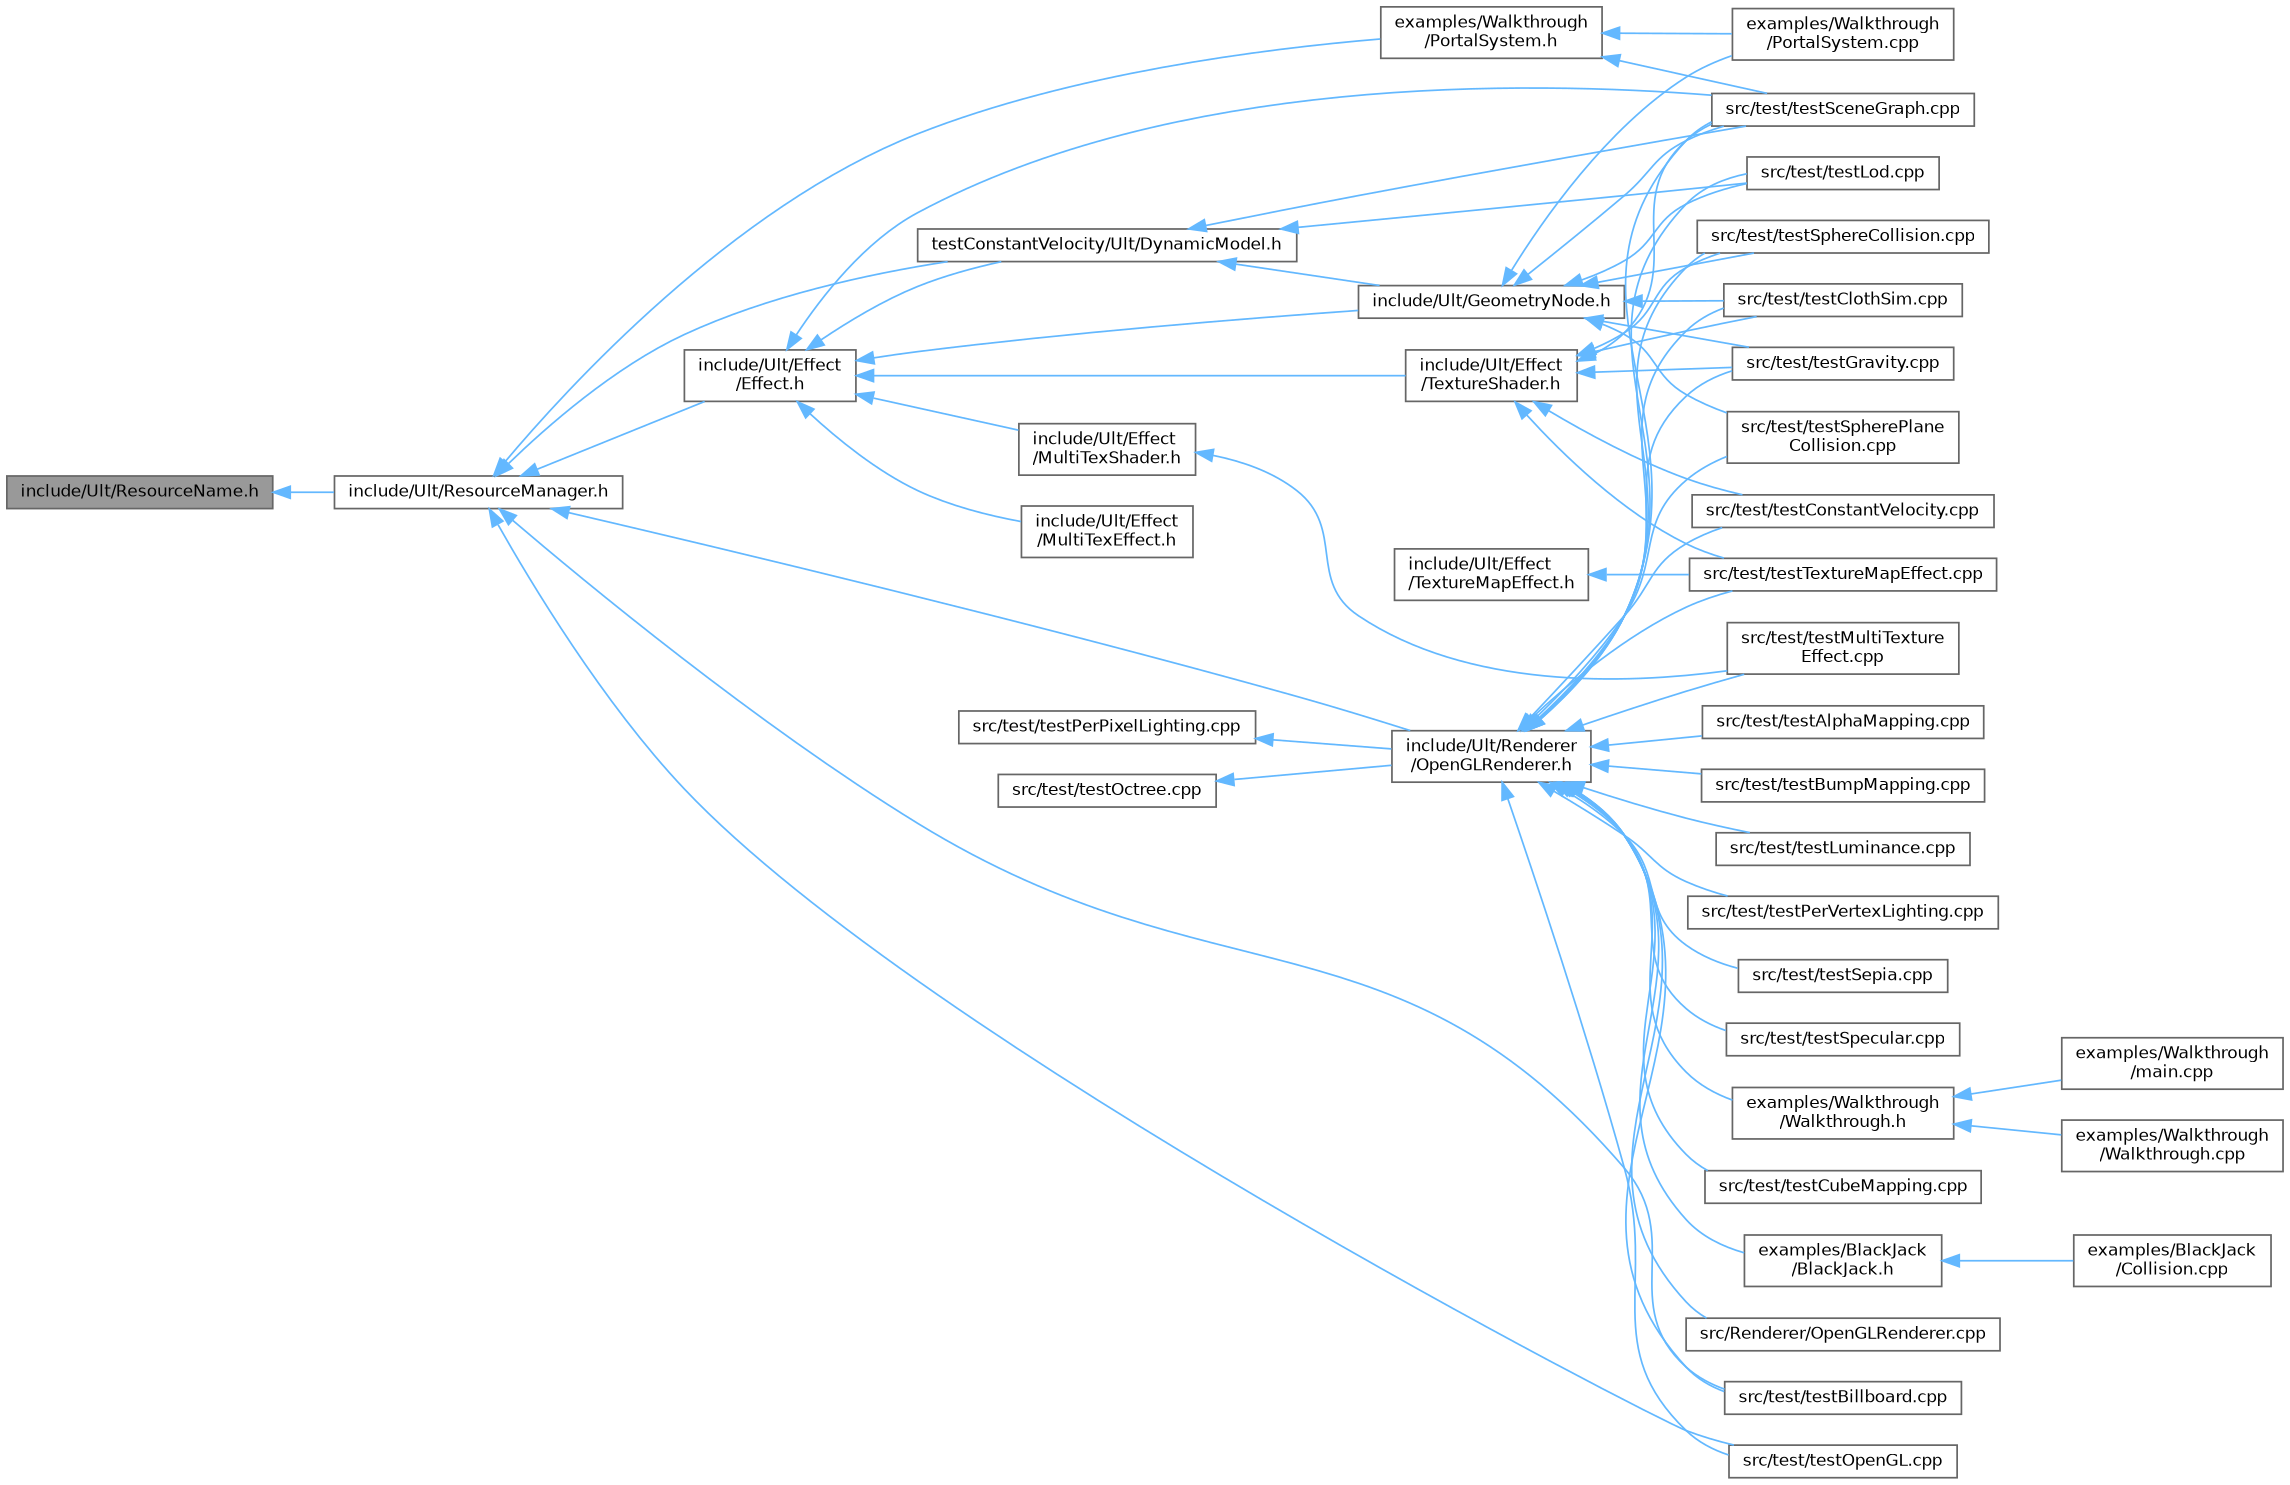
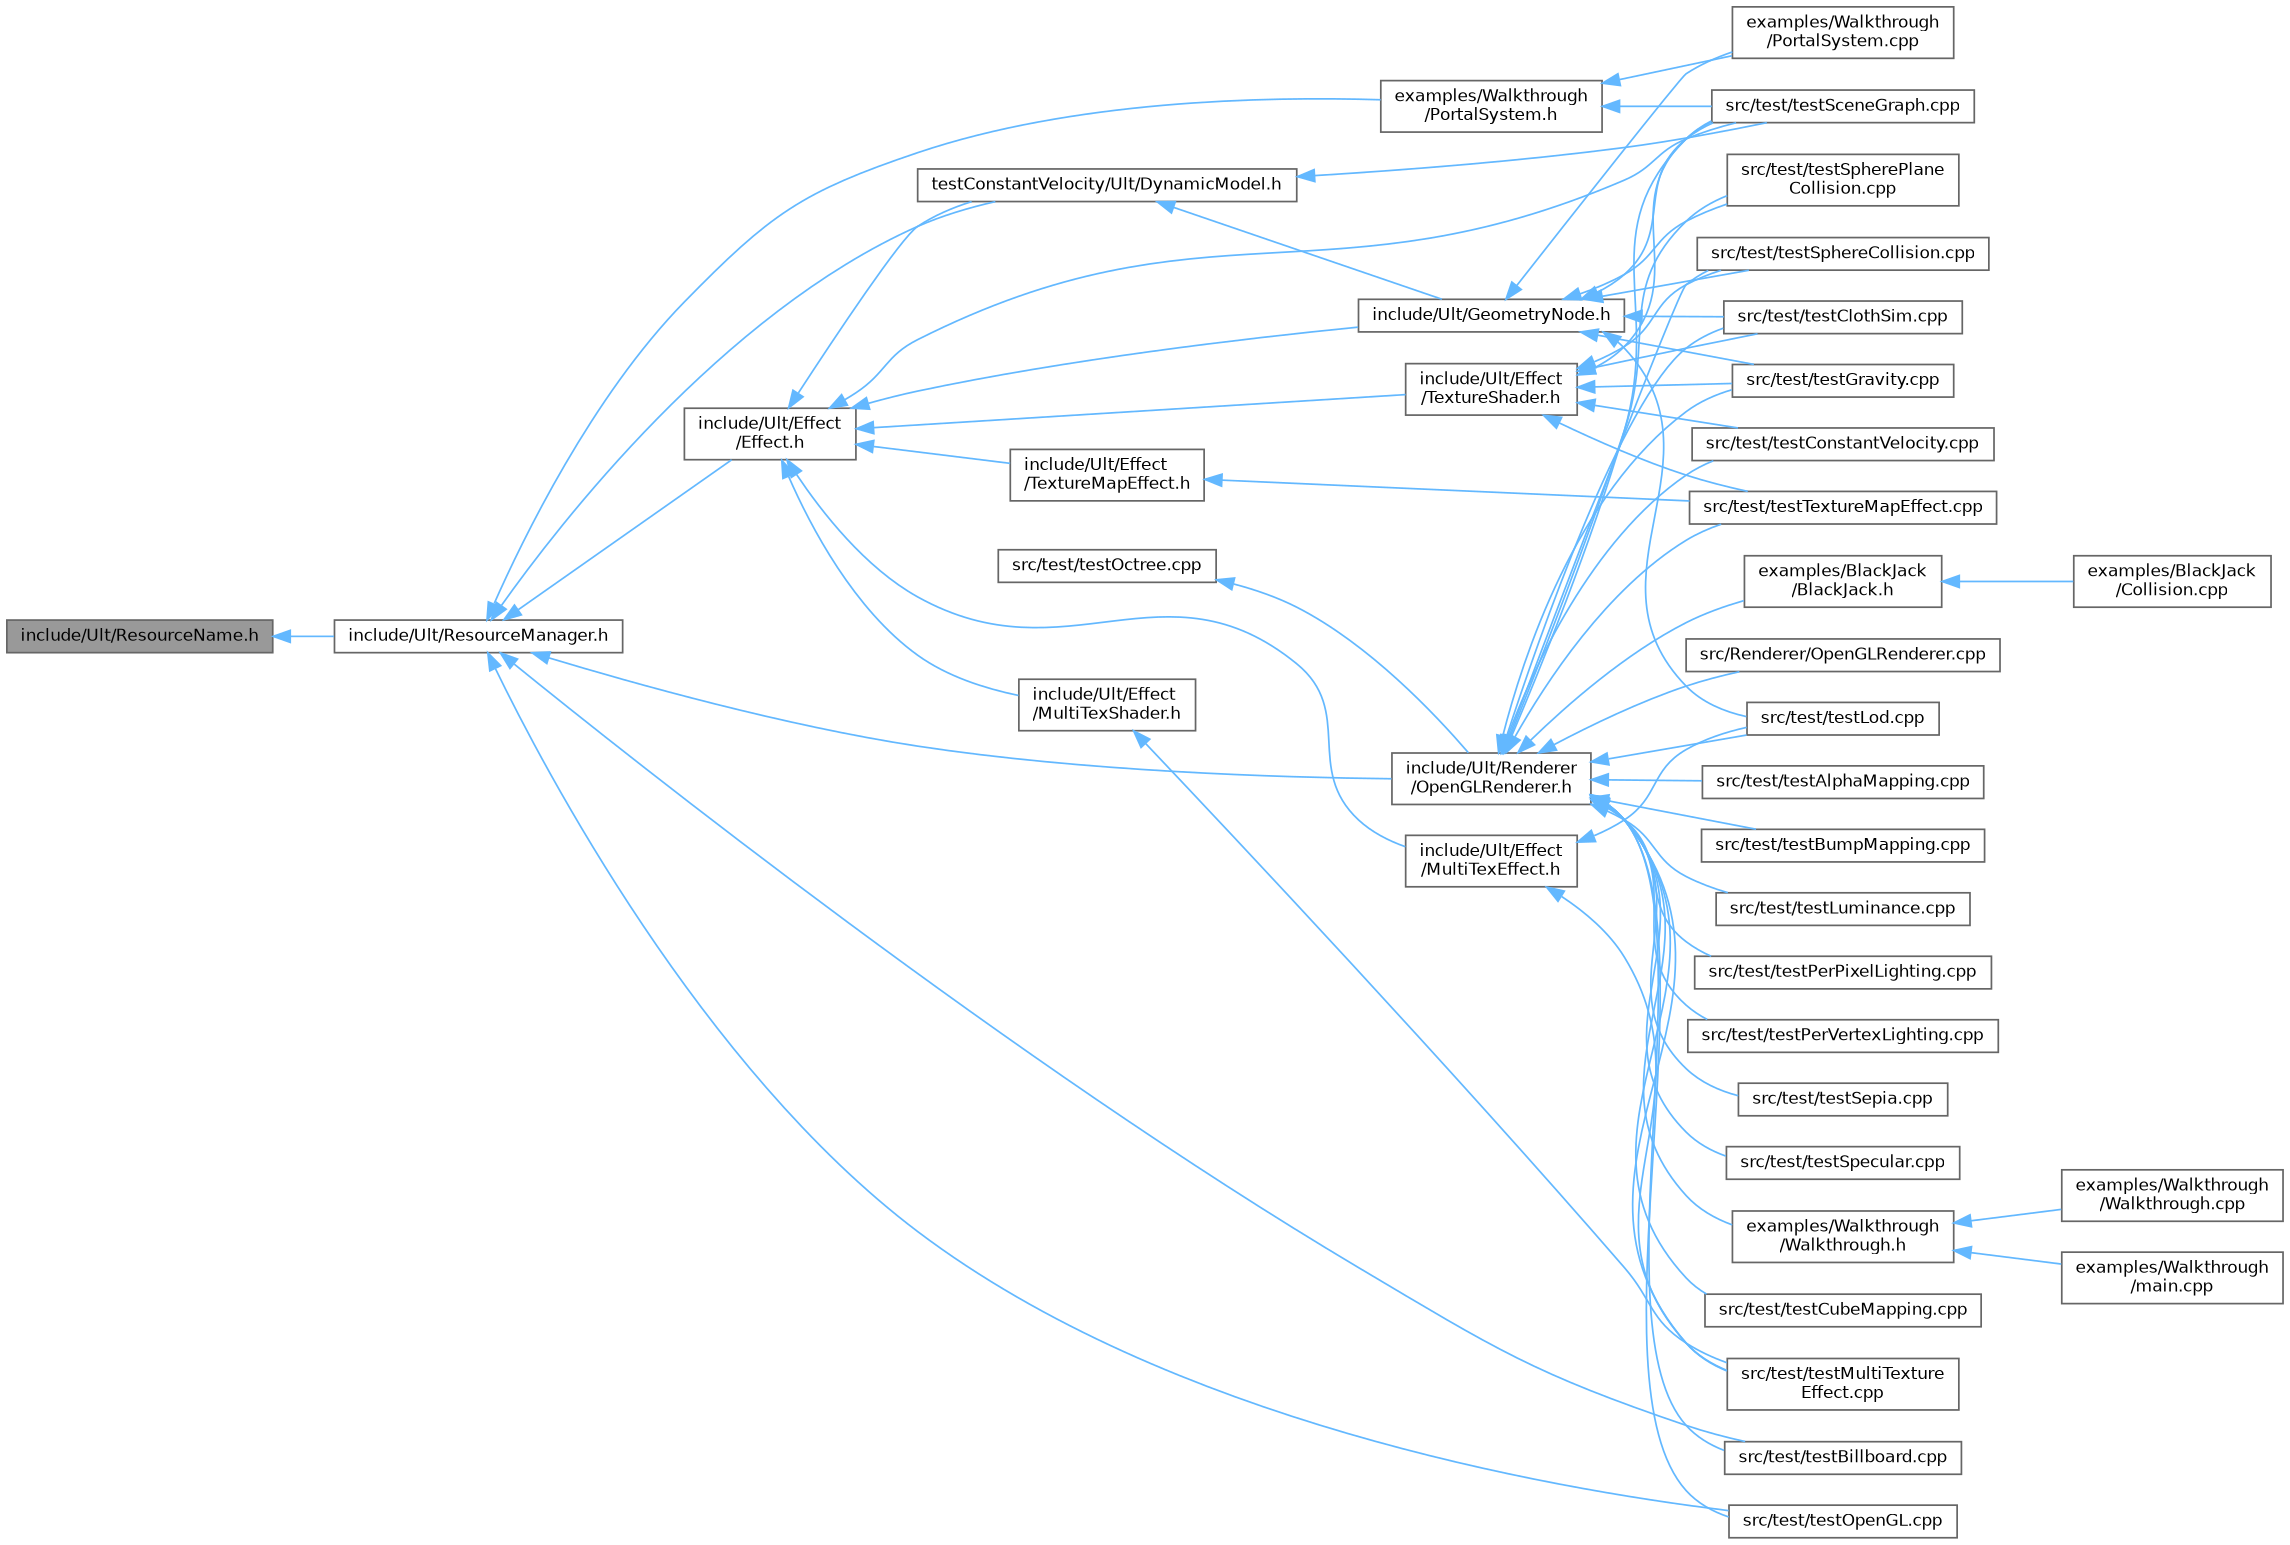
(1522, 206) -> (1665, 767)
none -> (942, 455)
(1332, 744) -> (1655, 885)
none -> (1649, 1134)
